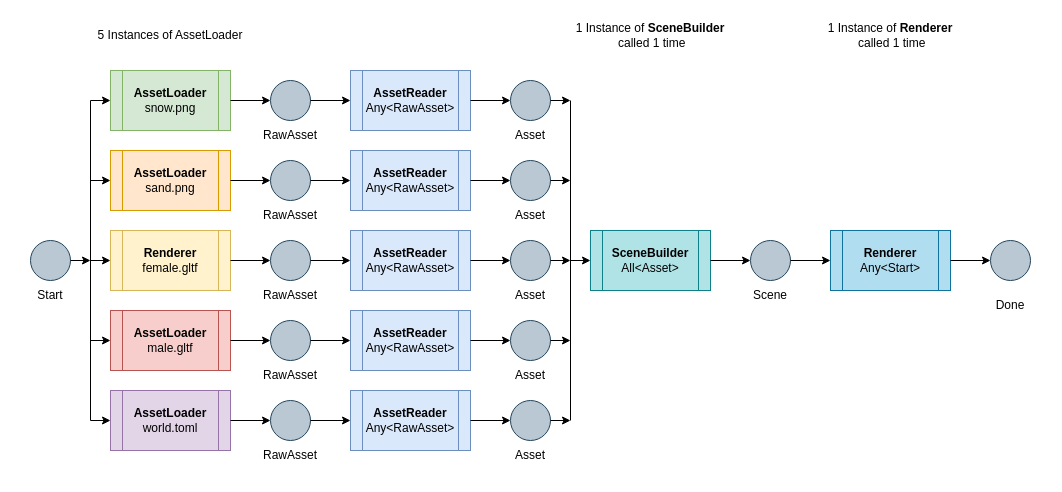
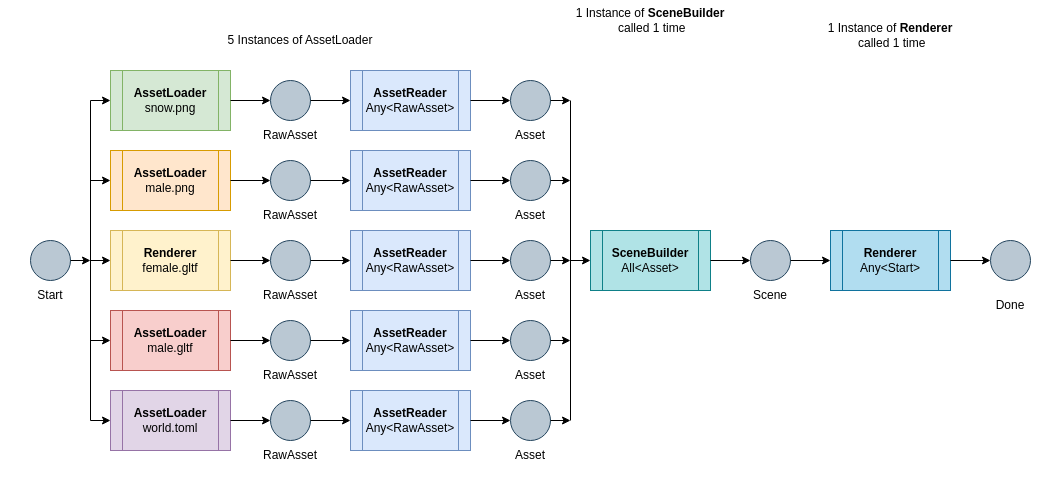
(171, 36) -> (301, 41)
(651, 36) -> (651, 21)
(171, 181) -> (171, 181)
